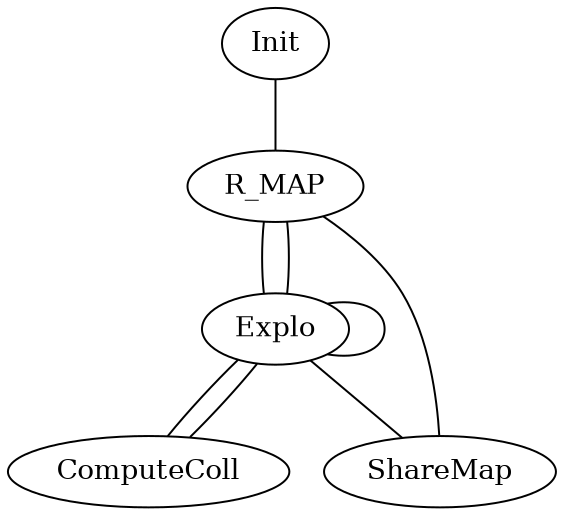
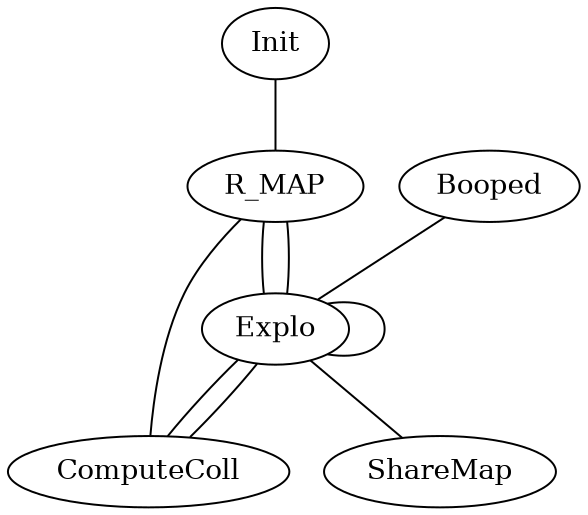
none -> (490, 186)
(411, 310) -> (174, 318)
